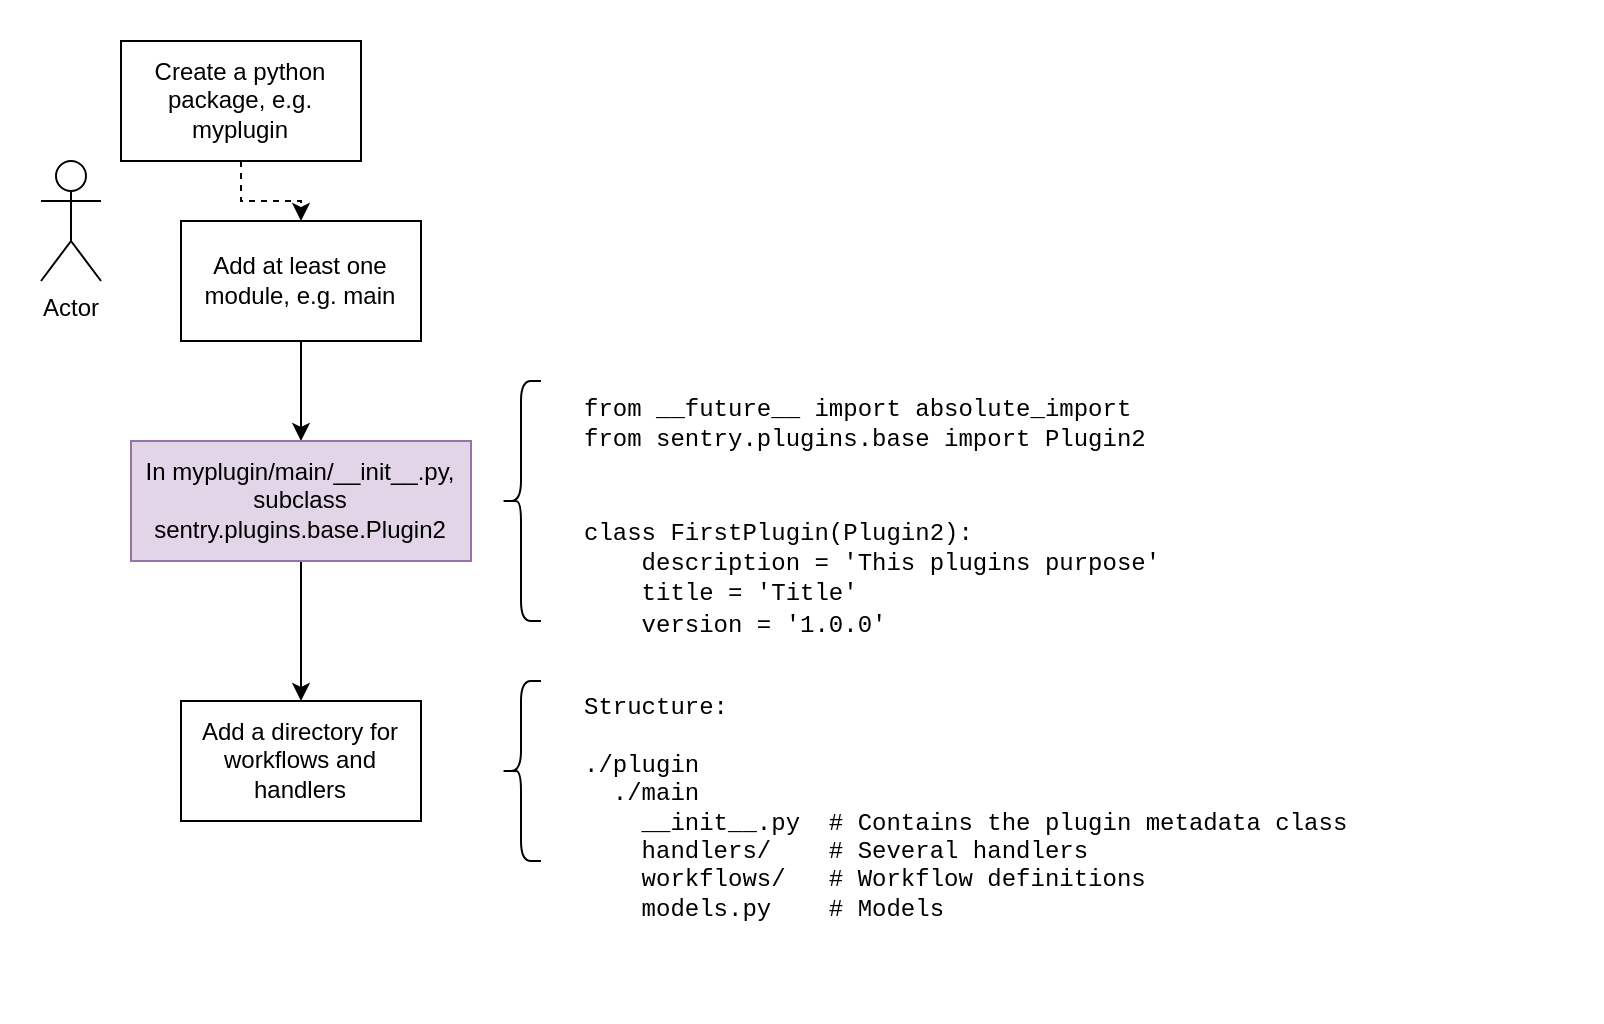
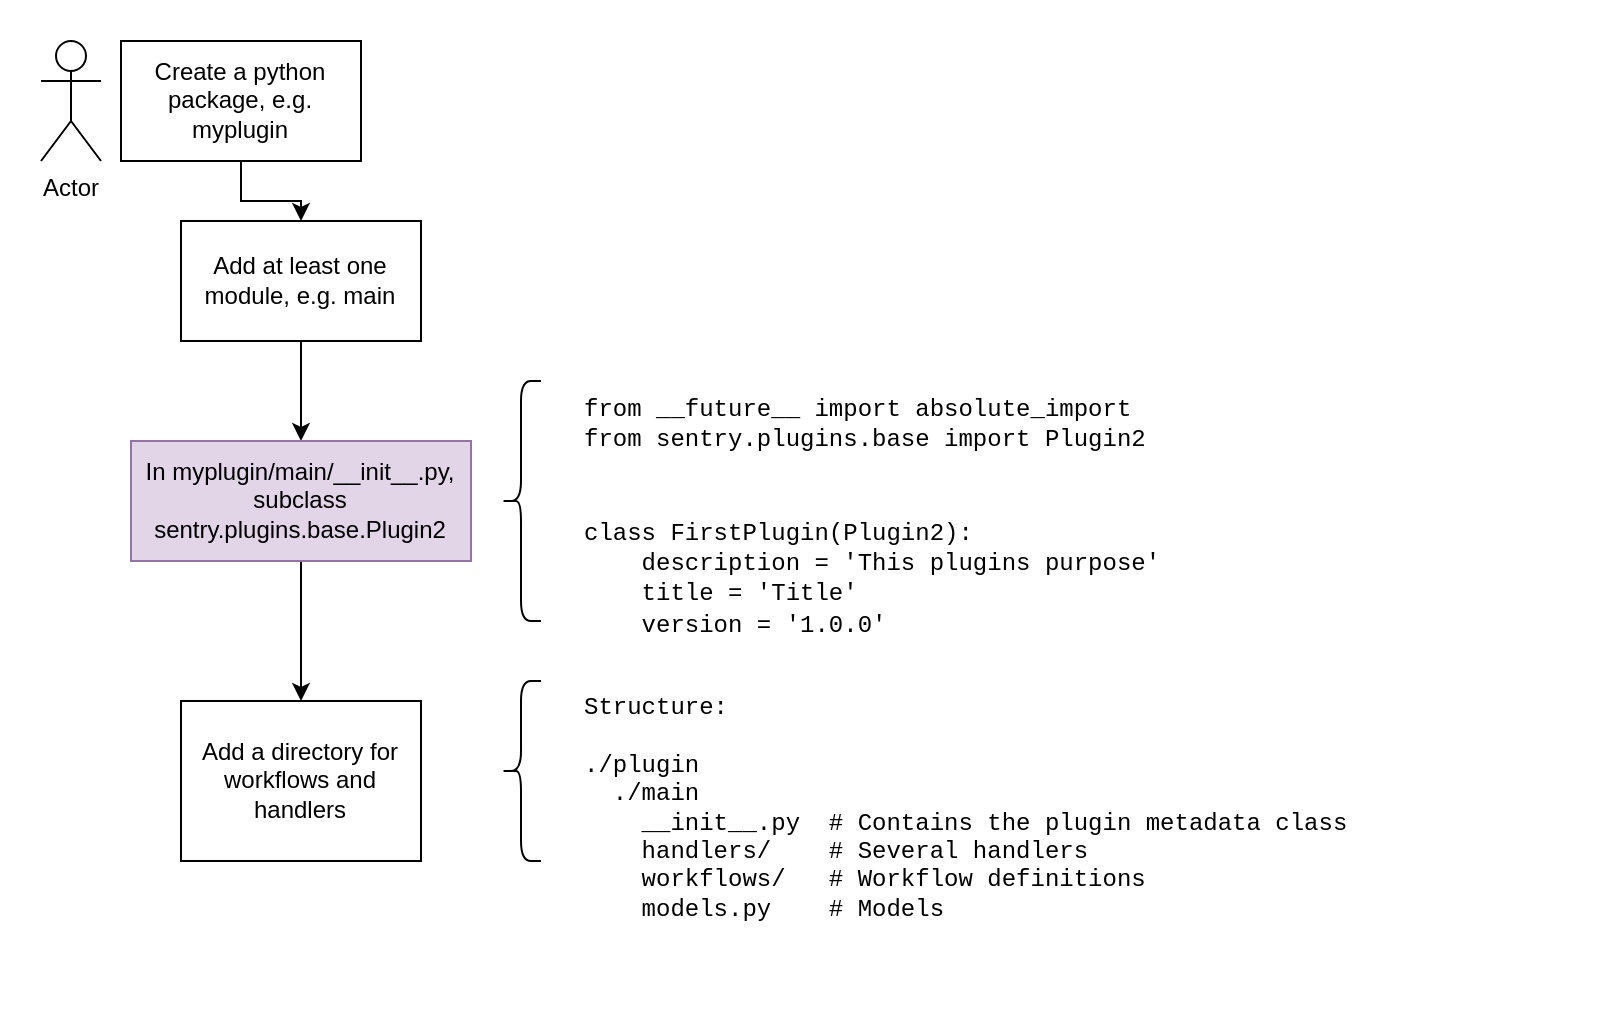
(256, 201) -> (256, 201)
(71, 221) -> (71, 101)
(301, 761) -> (301, 781)
